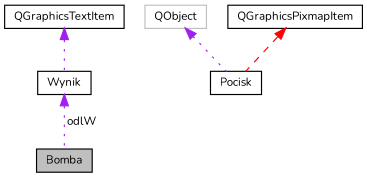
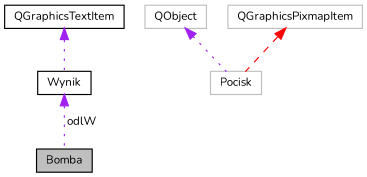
(295, 17) -> (295, 17)
(236, 83) -> (236, 83)
